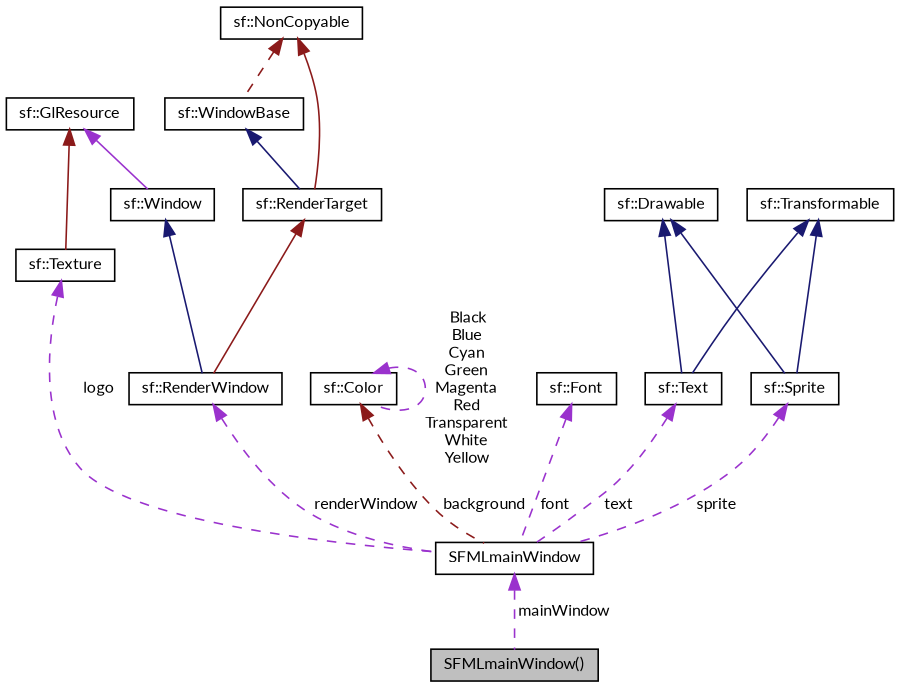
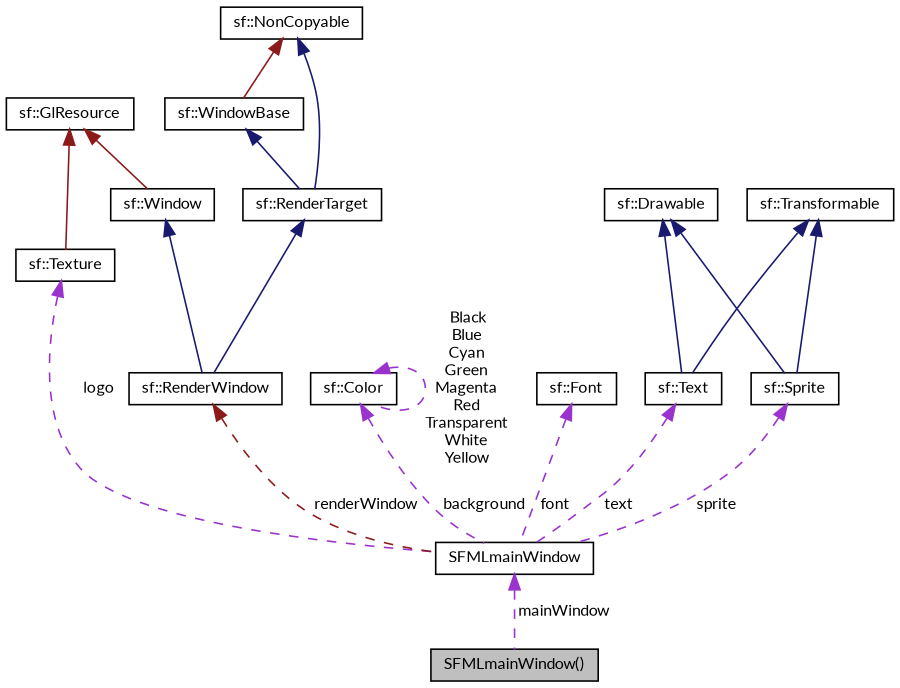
(259, 75) -> (259, 75)
(319, 120) -> (319, 120)
(122, 165) -> (122, 165)
(255, 304) -> (255, 304)
(417, 490) -> (417, 490)
(311, 514) -> (311, 514)
